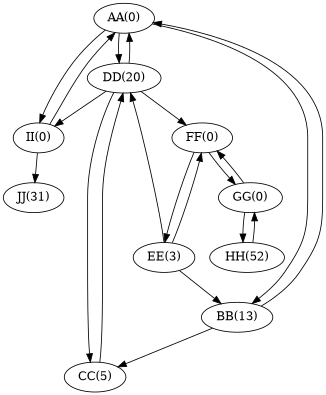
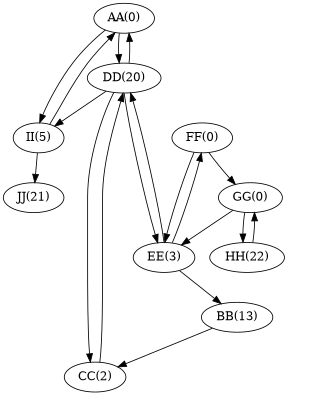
(160, 106) -> (138, 164)
(305, 123) -> none
(321, 127) -> none
(39, 138) -> (39, 138)
(234, 170) -> (211, 225)
(34, 198) -> (34, 198)
(247, 257) -> (247, 257)
(95, 377) -> (95, 377)
